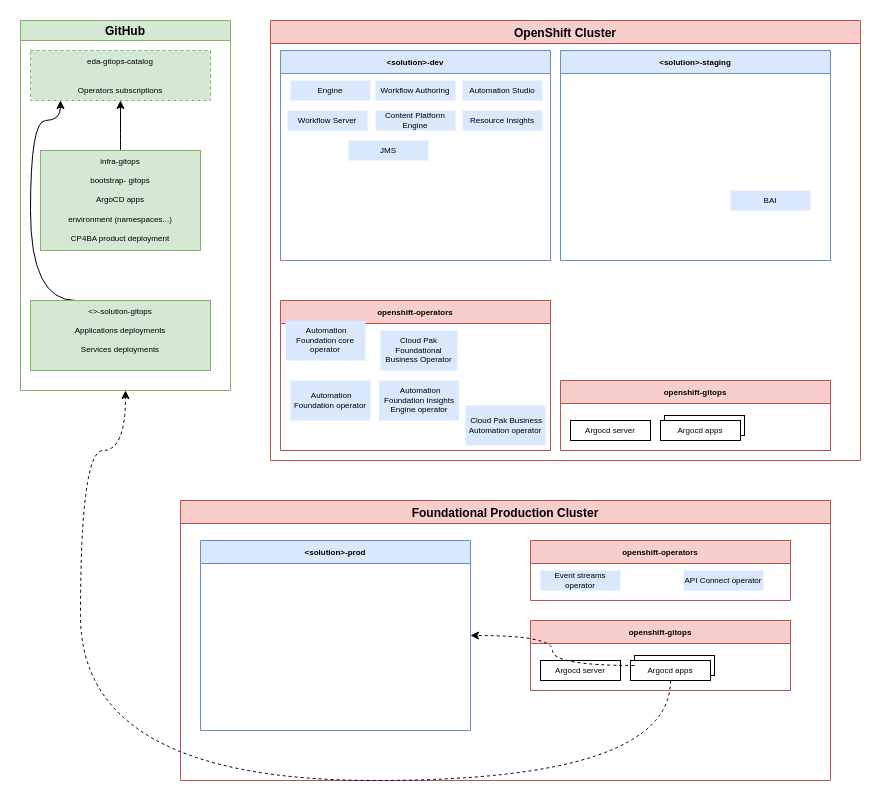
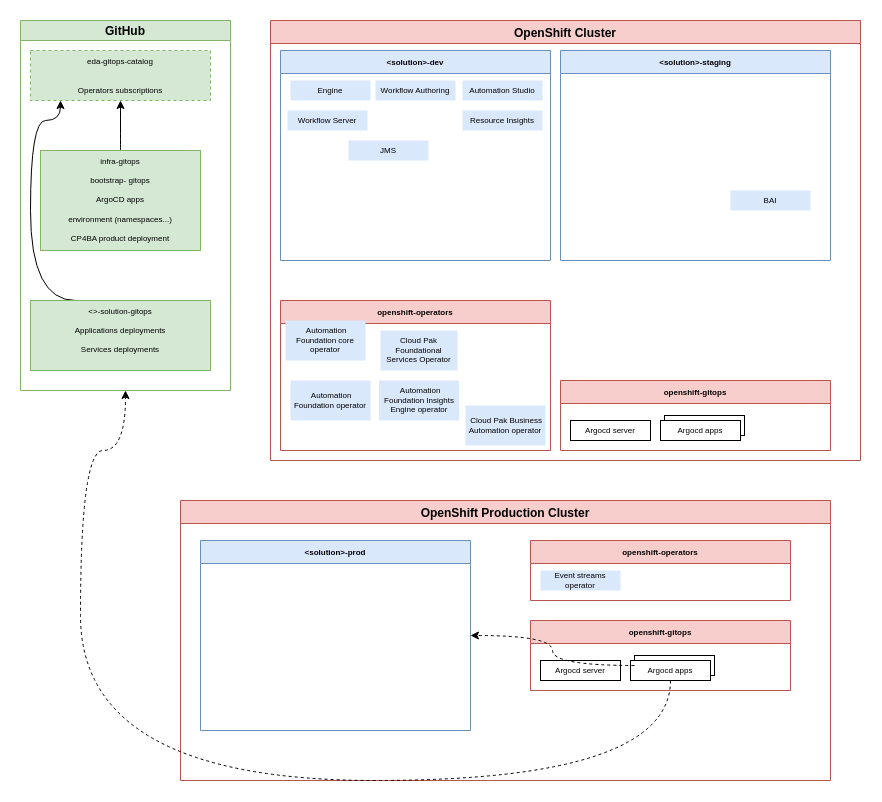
(416, 121) -> none
(419, 351) -> (419, 351)
(505, 513) -> (505, 513)
(724, 581) -> none
